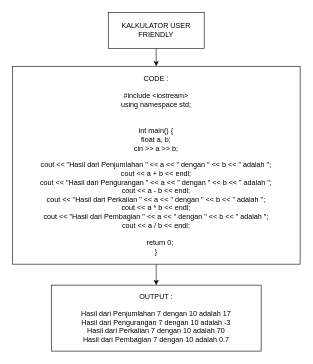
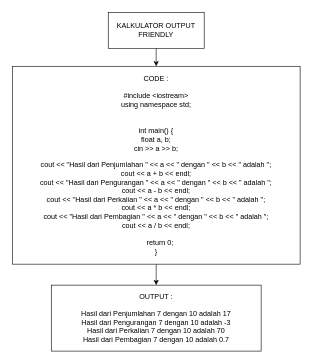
(156, 30) -> (156, 30)
